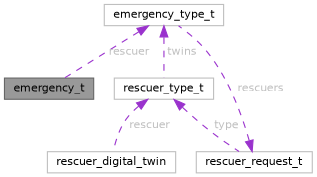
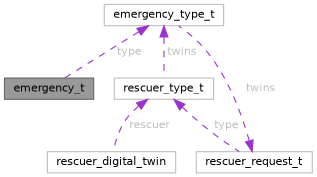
(128, 52) -> (128, 52)
(259, 89) -> (259, 89)
